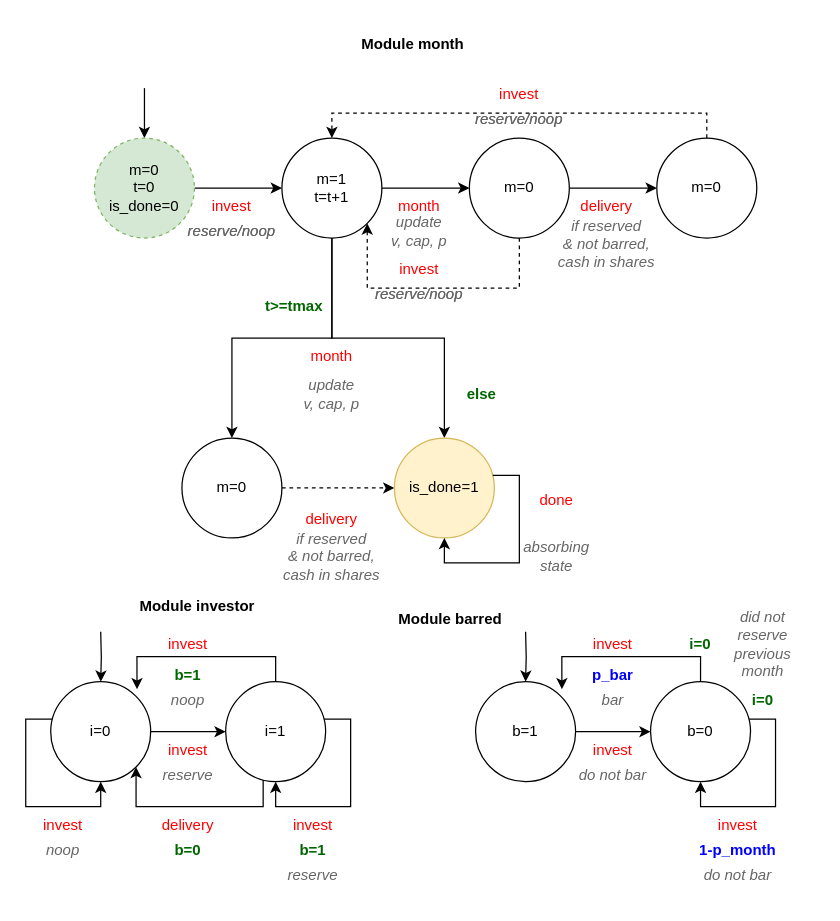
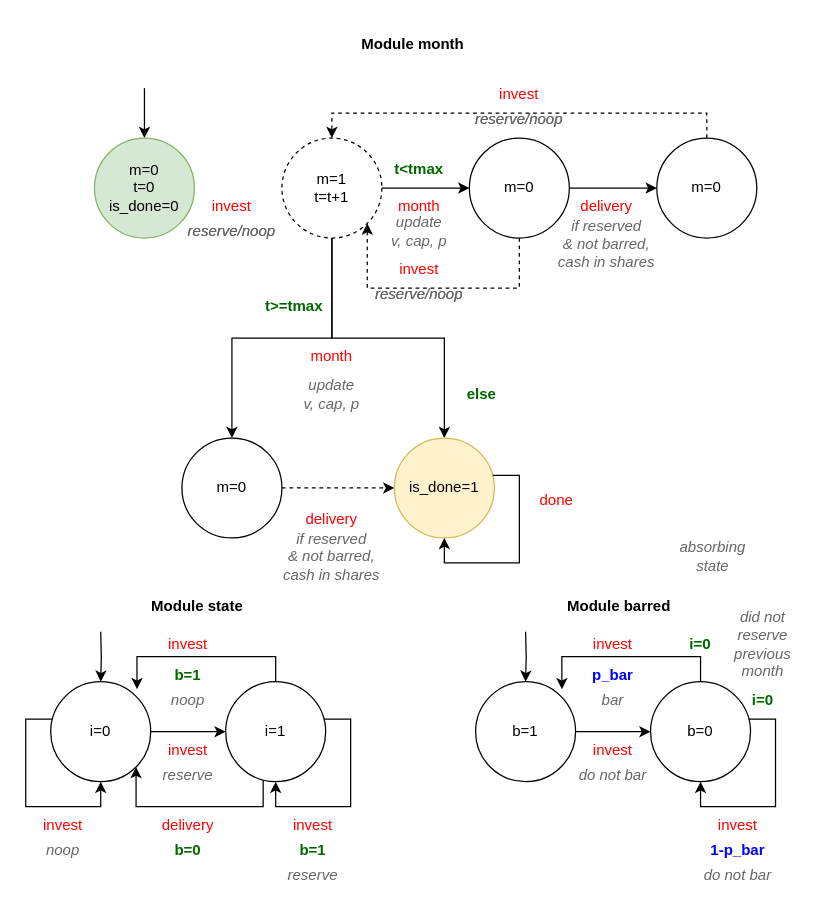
none -> (419, 169)
(144, 188) -> (144, 188)
(234, 188) -> none
(332, 188) -> (332, 188)
(557, 557) -> (713, 557)
(198, 607) -> (198, 607)
(451, 619) -> (619, 607)
(738, 851) -> (738, 851)
